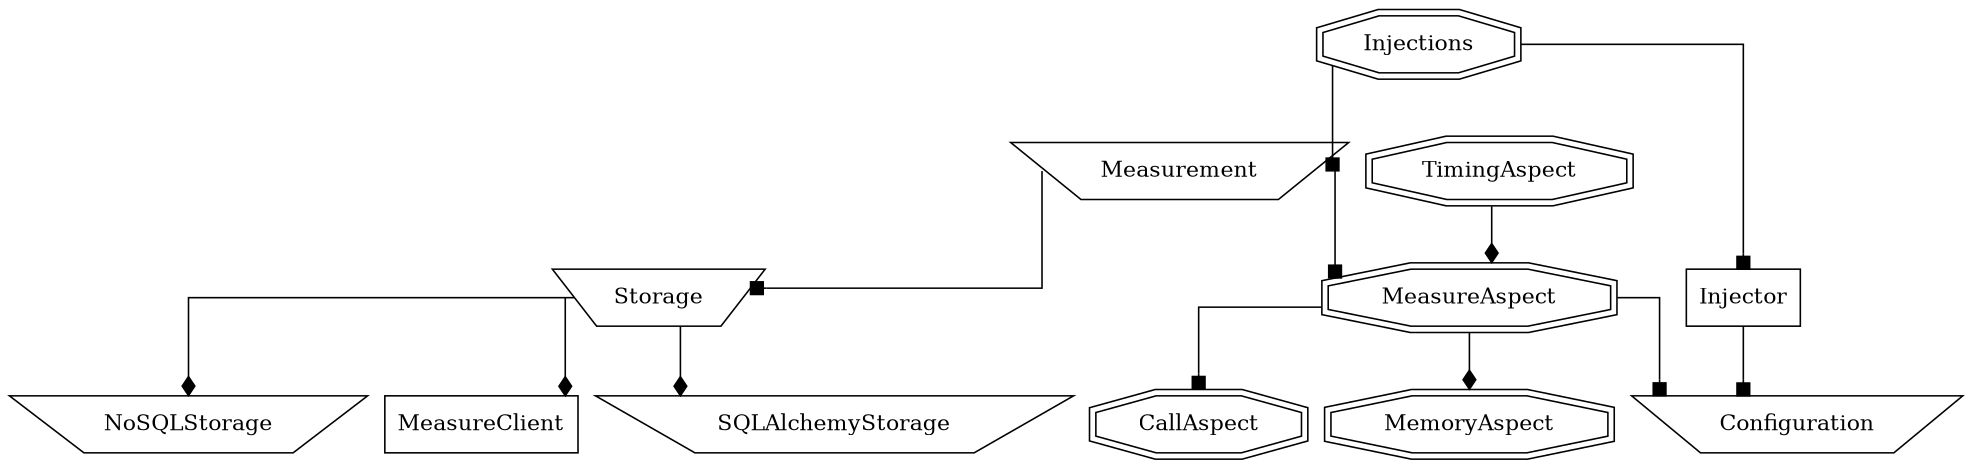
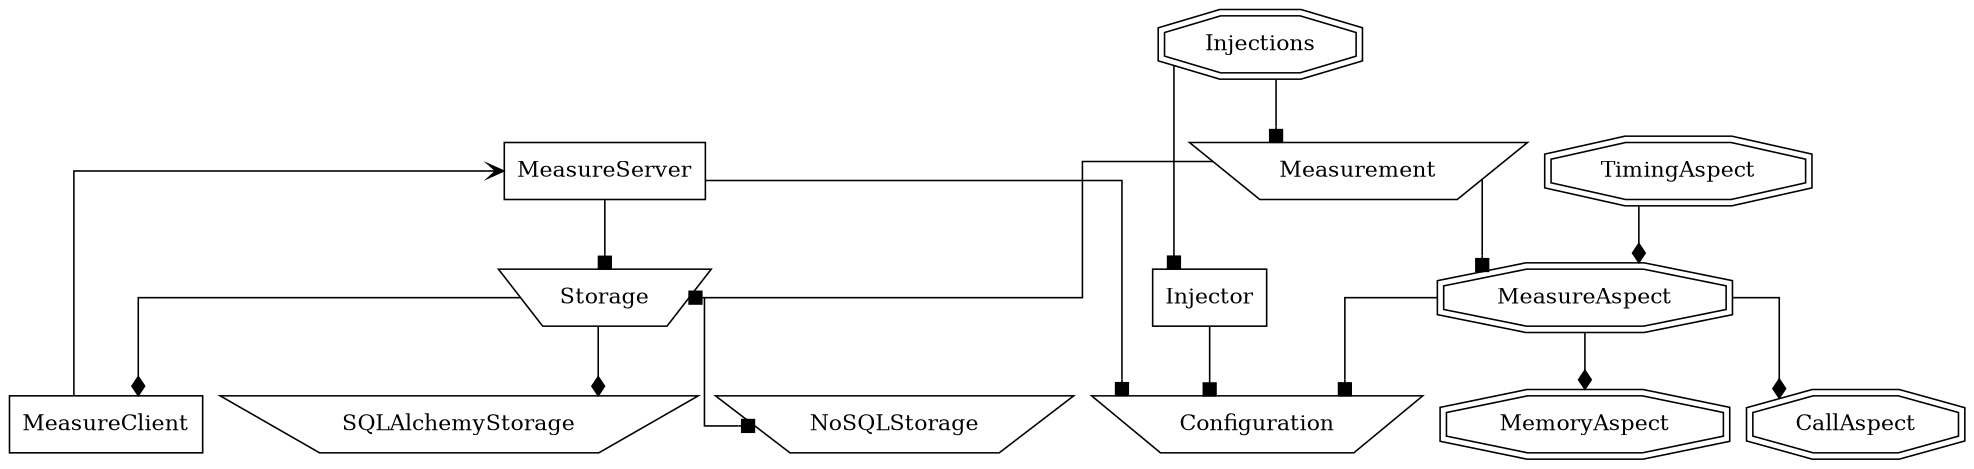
none -> (605, 171)
(342, 298) -> (704, 379)
(1227, 307) -> (1779, 315)
